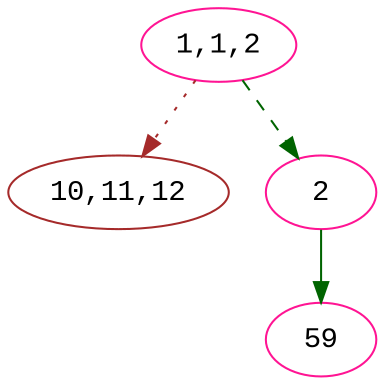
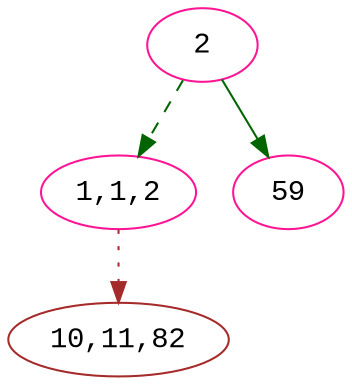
(264, 111) -> (166, 109)
(119, 192) -> (119, 340)
